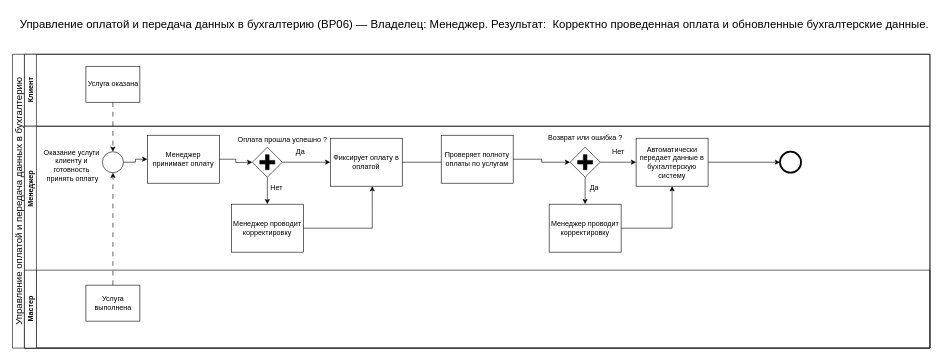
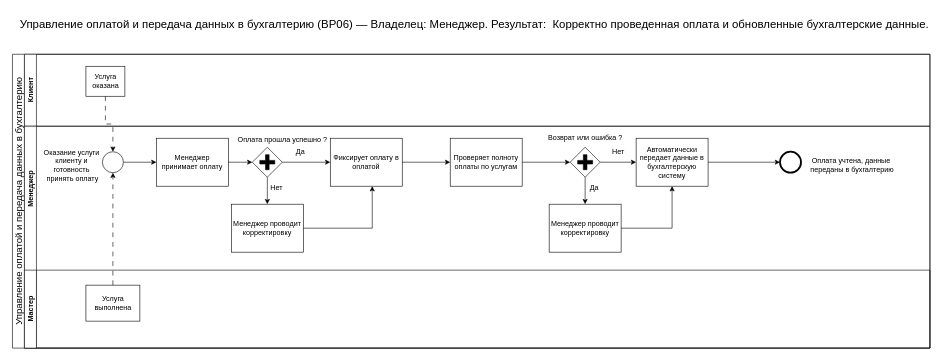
(113, 84) -> (105, 81)
(183, 159) -> (192, 162)
(477, 159) -> (486, 162)
none -> (852, 165)
